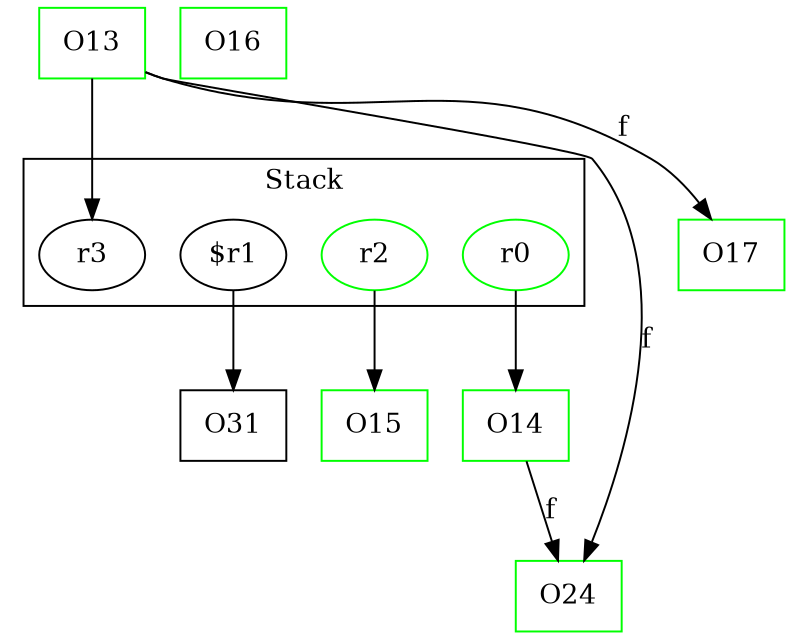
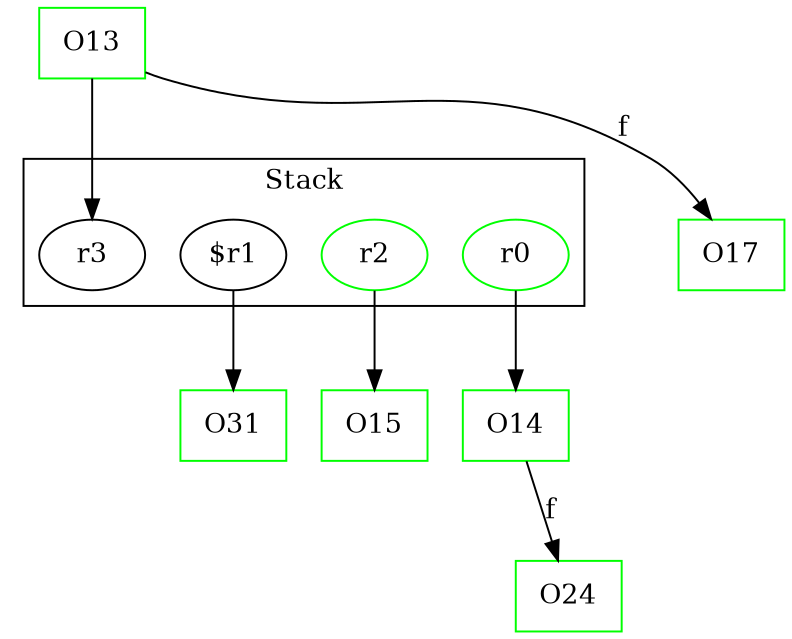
(233, 43) -> none
(524, 143) -> none
(233, 426) -> (233, 426)
